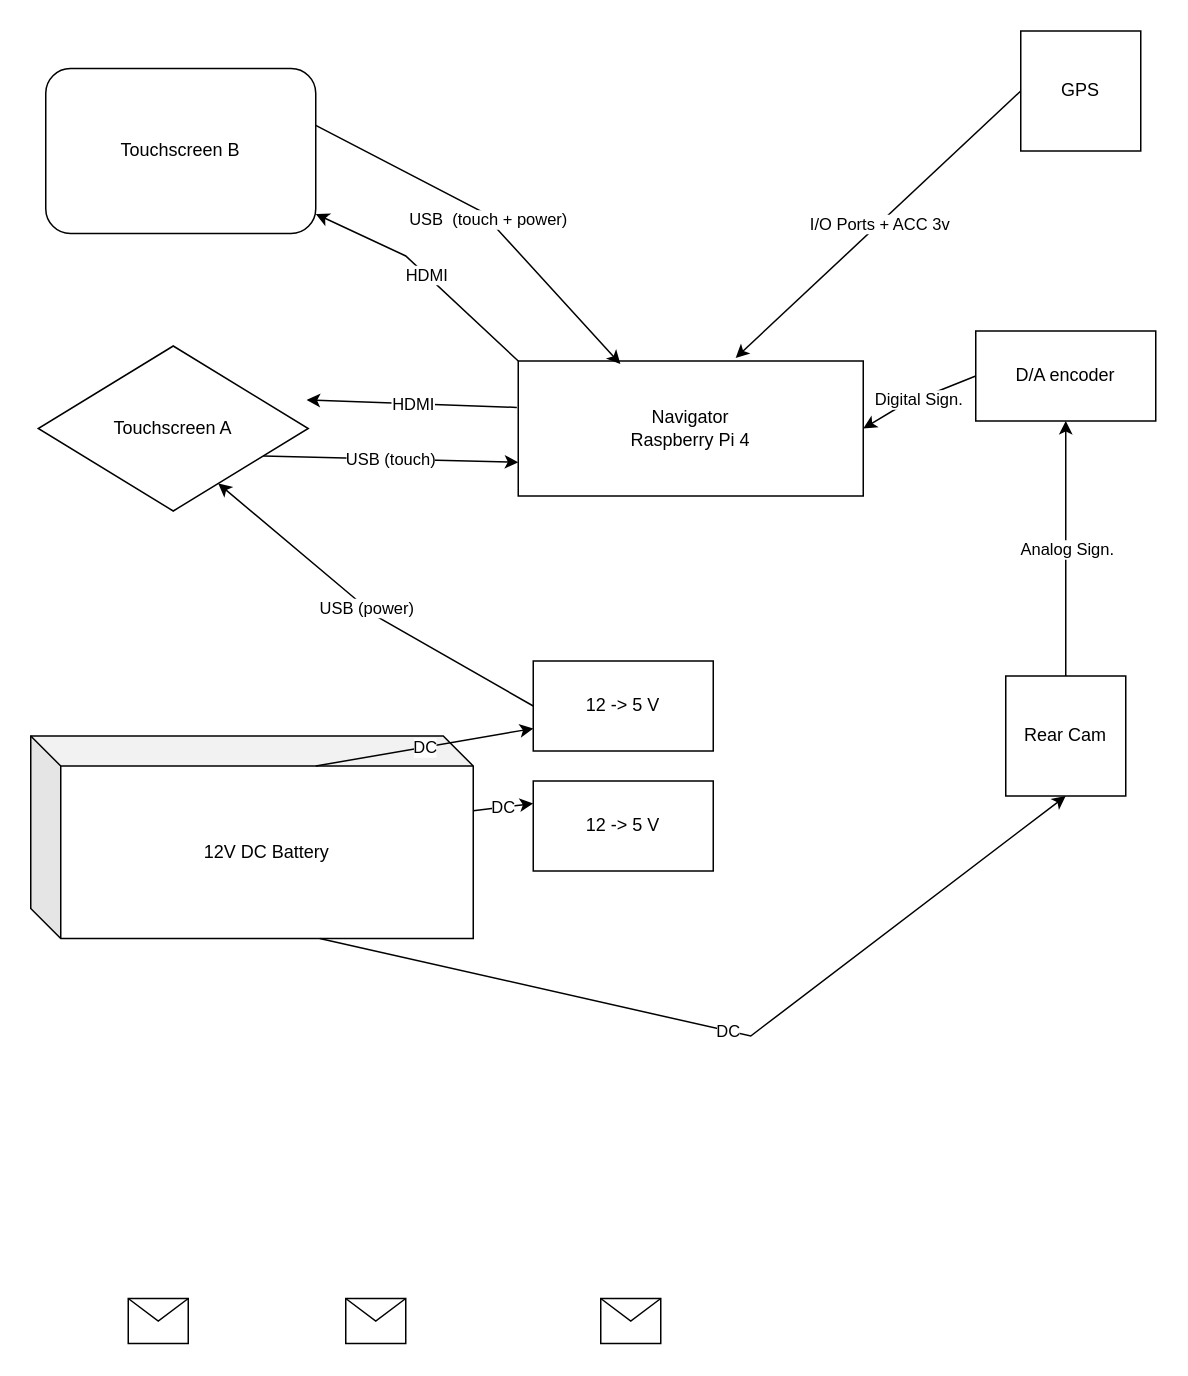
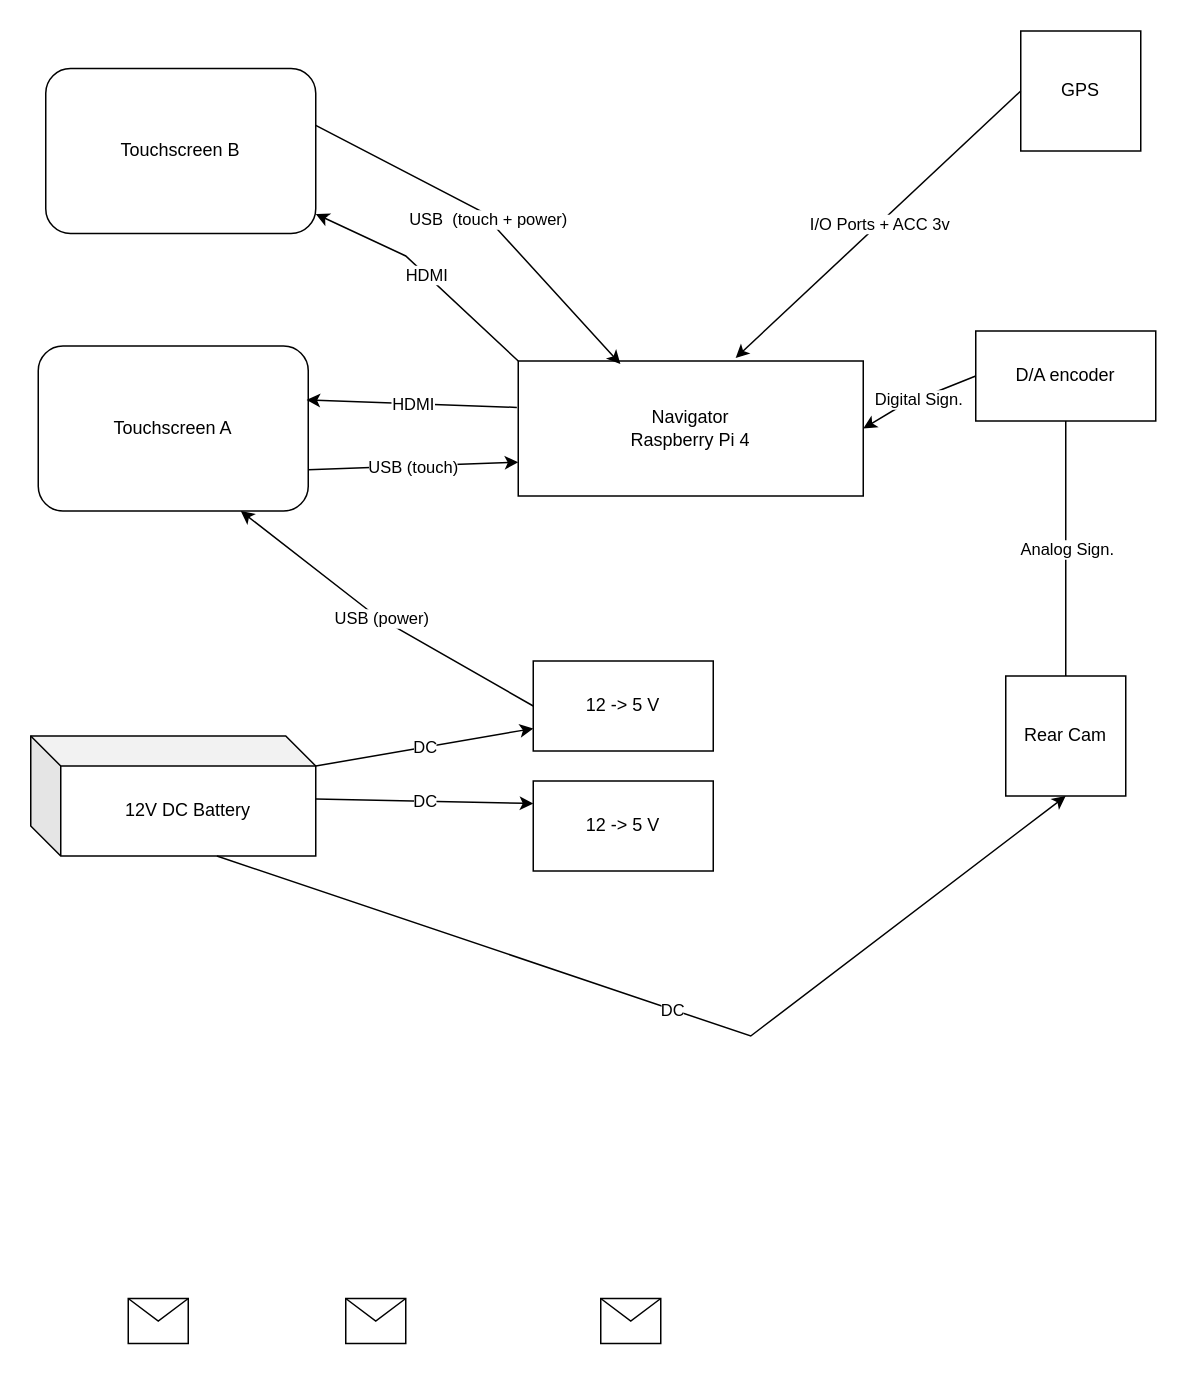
(173, 428) -> (173, 428)
(1066, 432) -> (1066, 428)
(252, 837) -> (173, 796)
